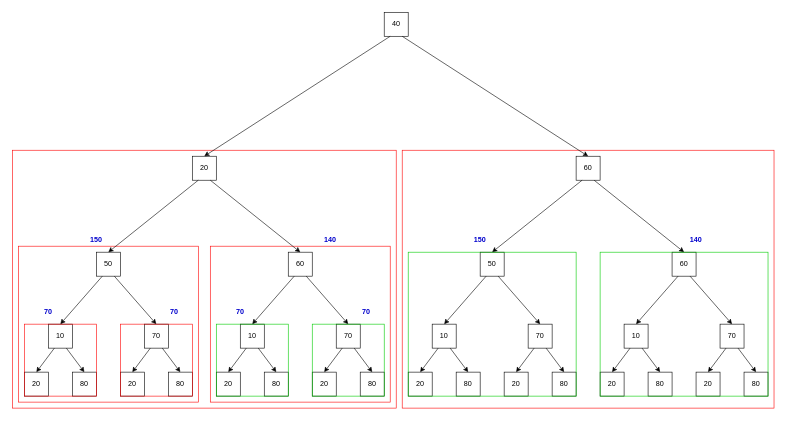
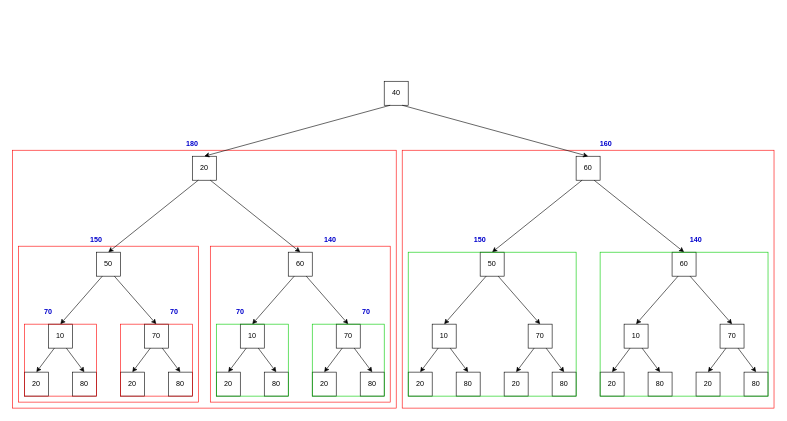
(396, 24) -> (396, 93)
none -> (192, 144)
none -> (606, 144)
